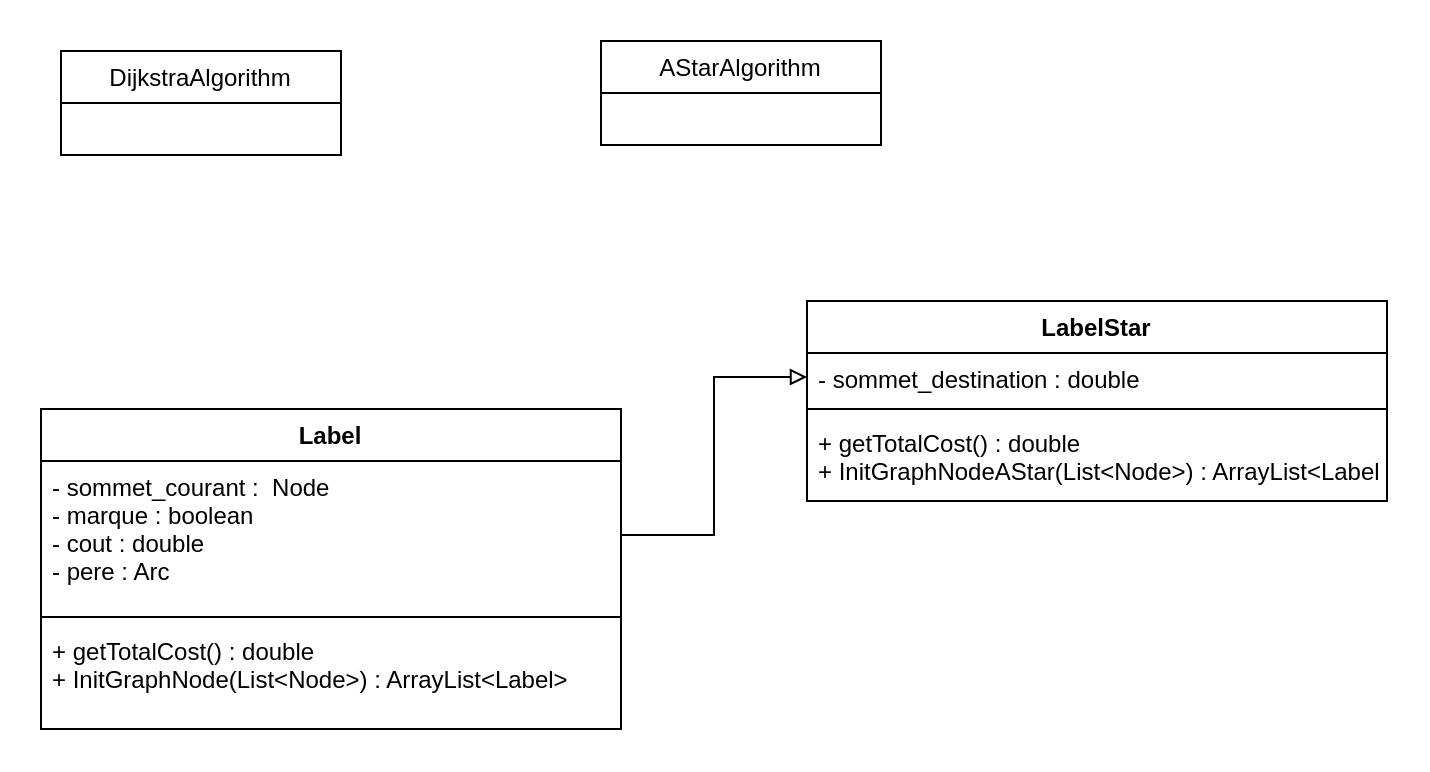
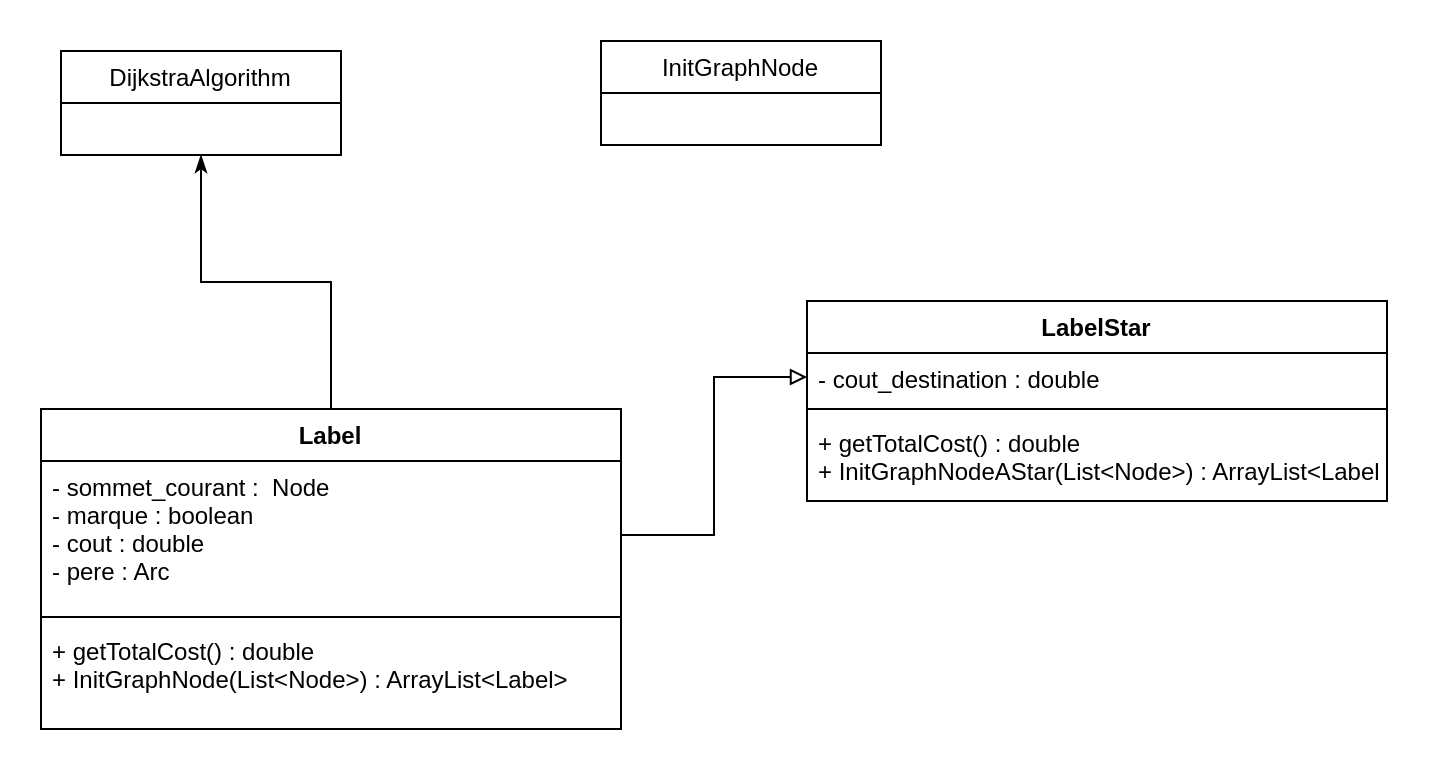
(740, 68) -> (740, 68)
none -> (273, 282)
(991, 380) -> (978, 380)
